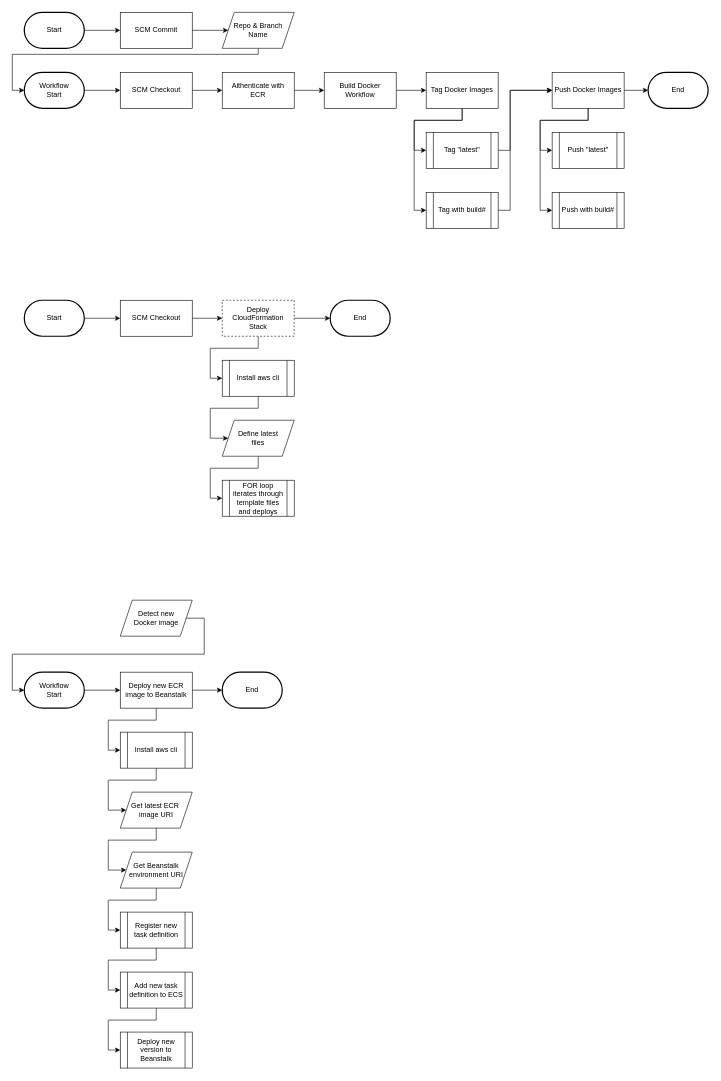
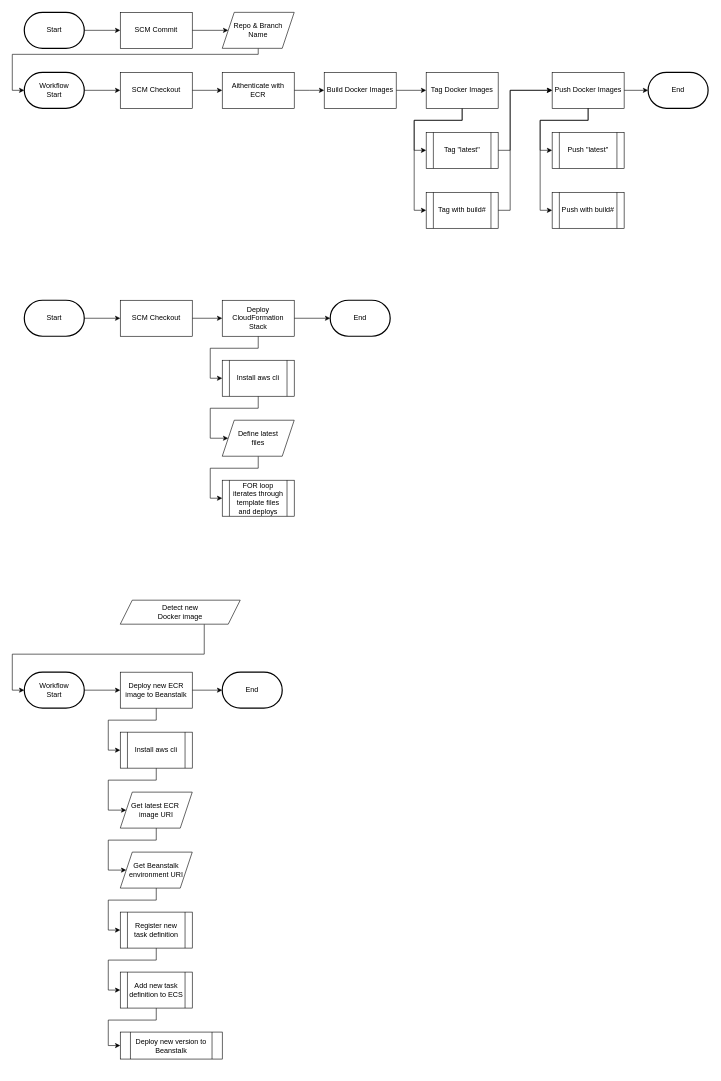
(360, 90) -> (360, 90)
(258, 318) -> (258, 318)
(156, 618) -> (180, 612)
(156, 1050) -> (171, 1046)
